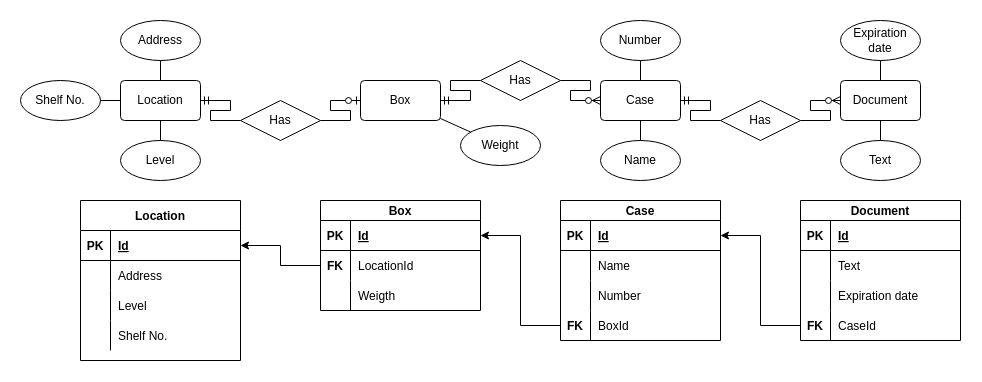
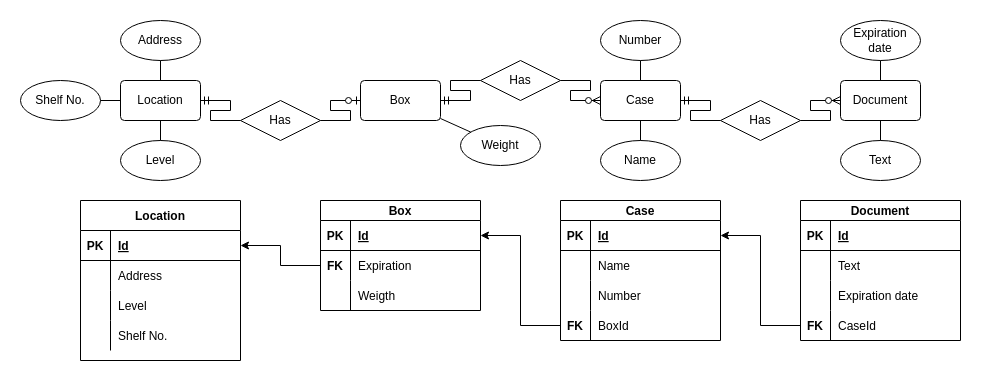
(390, 266) -> (388, 266)
